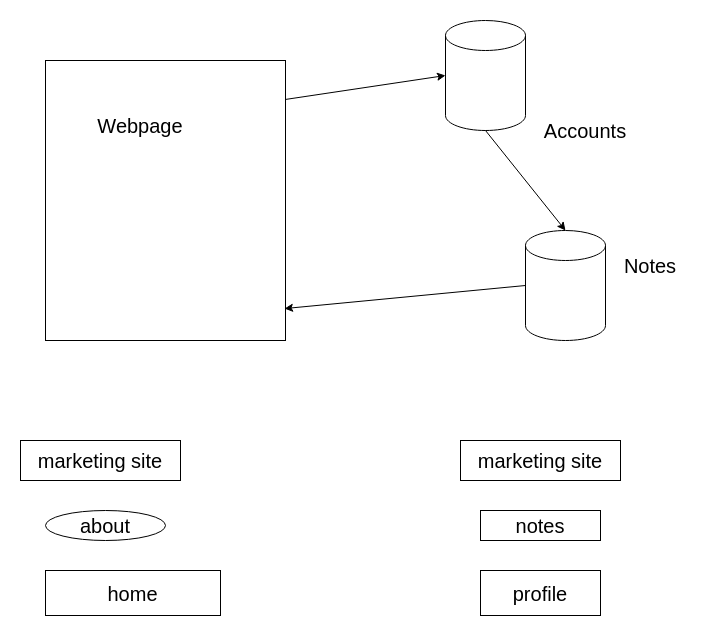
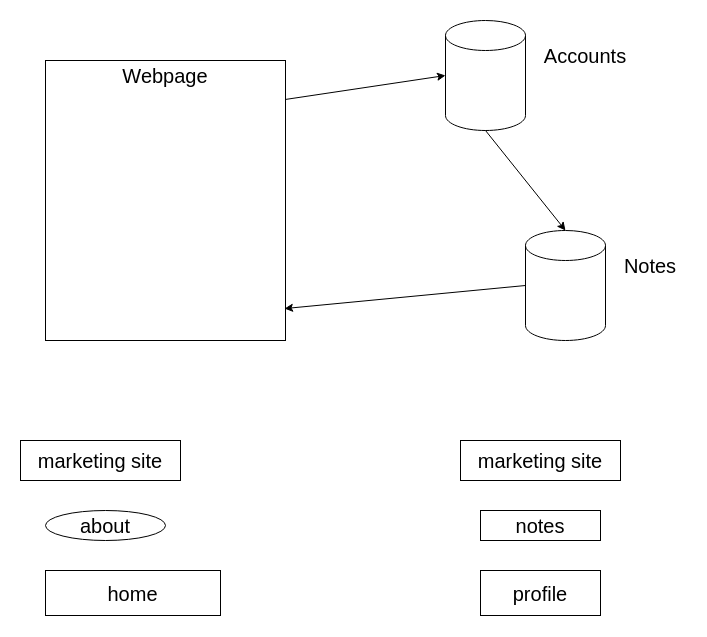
(141, 126) -> (166, 76)
(586, 131) -> (586, 56)
